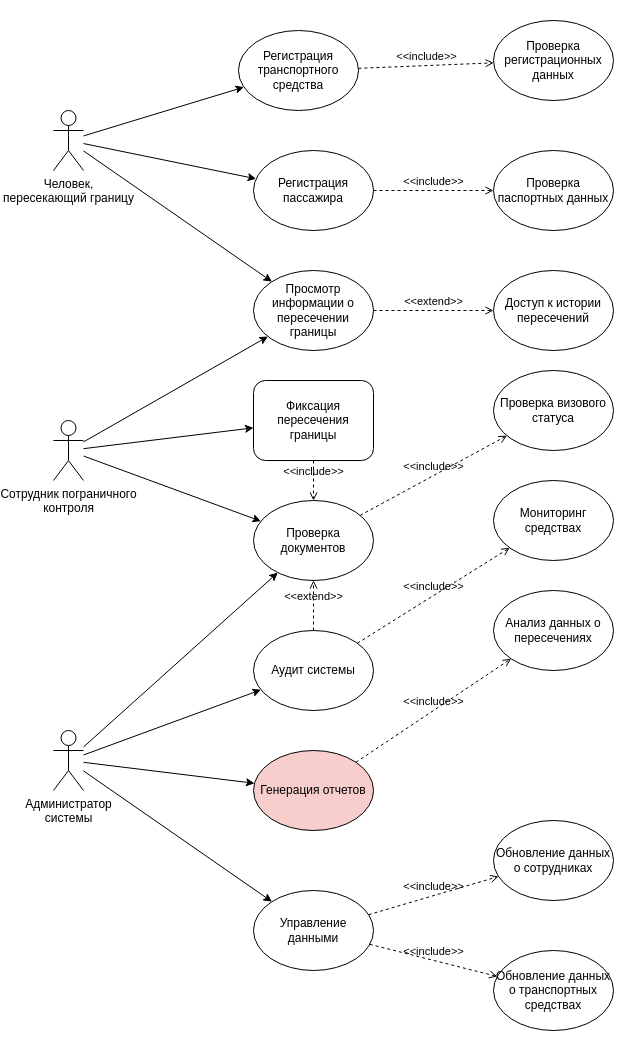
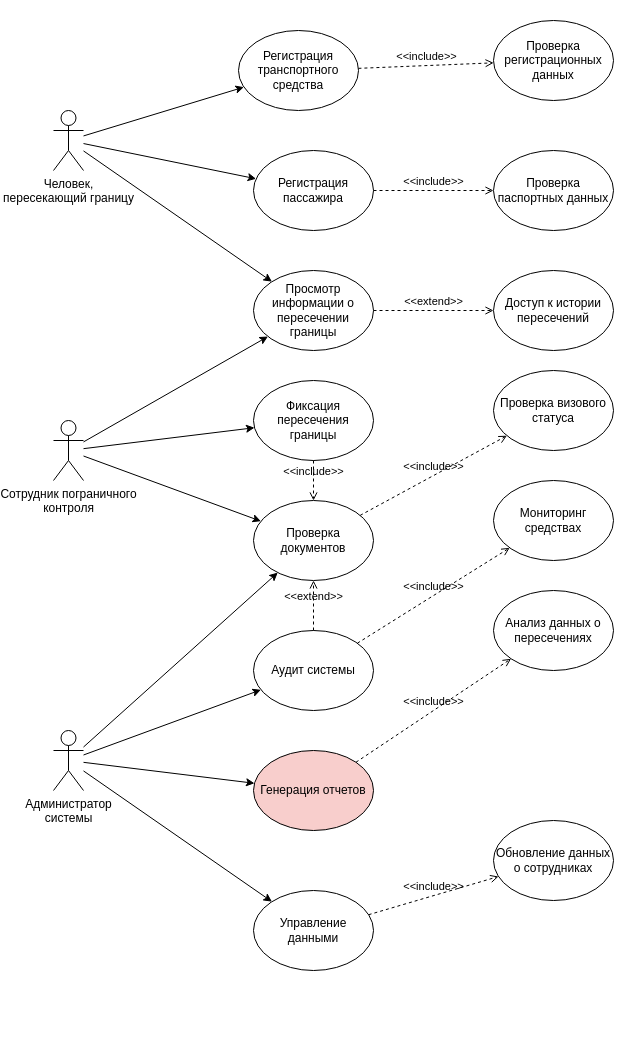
(314, 421) -> (314, 421)
(432, 960) -> none
(554, 991) -> none
